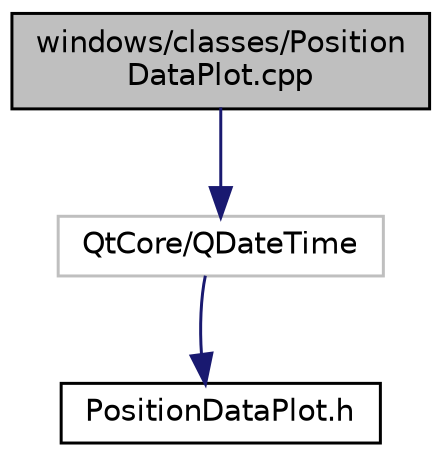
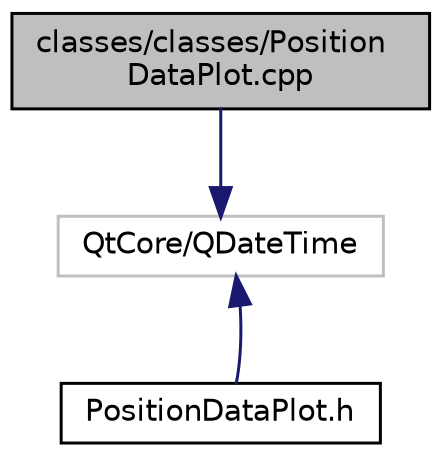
(221, 61) -> (221, 61)
(201, 315) -> (241, 345)
